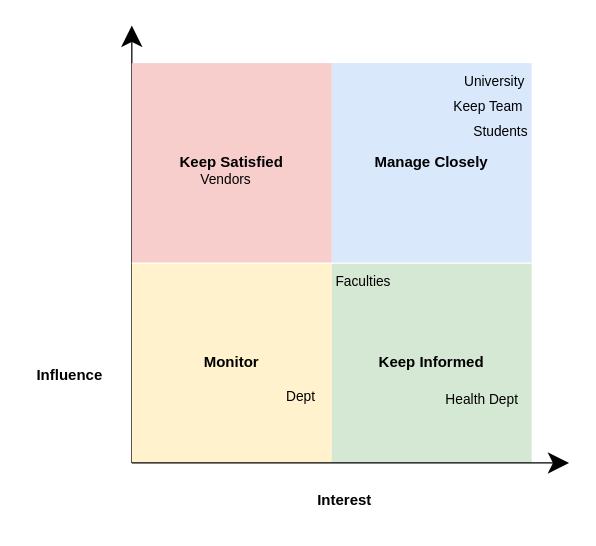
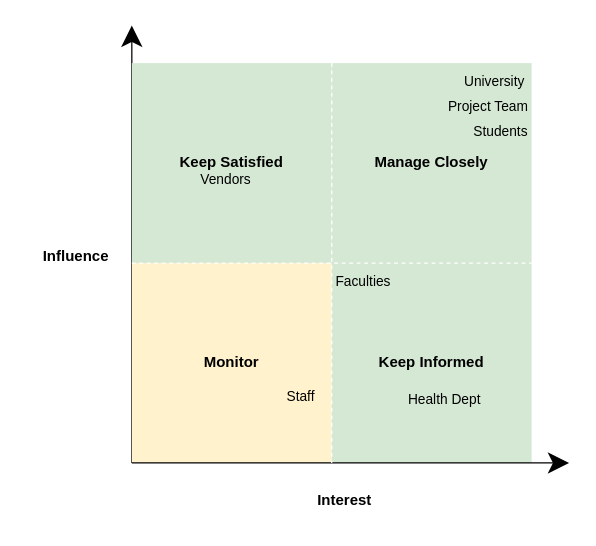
(489, 107) -> (489, 107)
(232, 163) -> (232, 163)
(432, 163) -> (432, 163)
(334, 263) -> (334, 263)
(69, 376) -> (76, 257)
(482, 399) -> (444, 399)
(301, 406) -> (301, 406)
none -> (332, 460)
